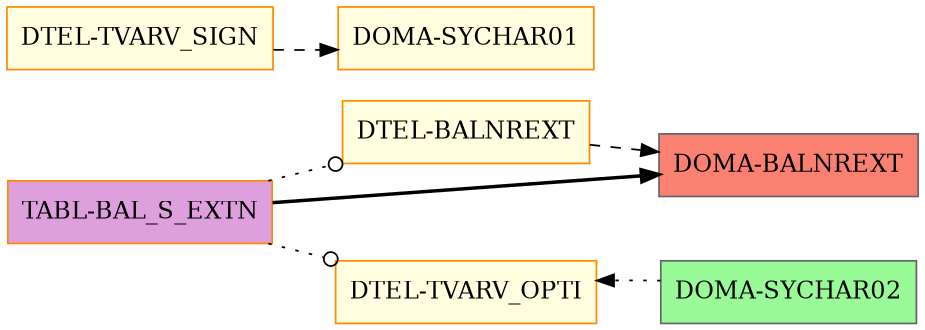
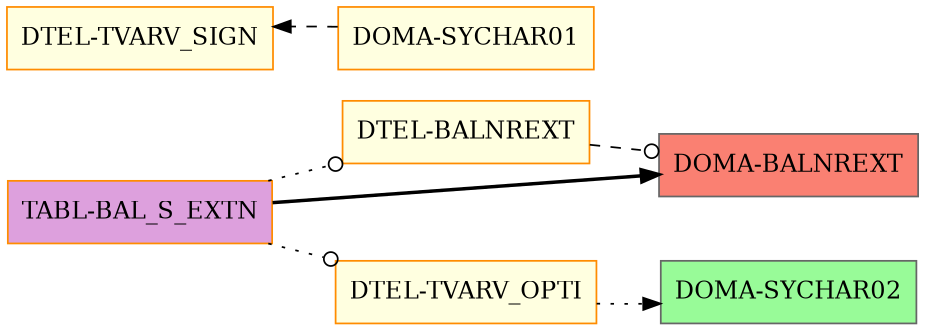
(297, 50) -> (314, 27)
(615, 147) -> (615, 147)
(637, 280) -> (620, 304)
